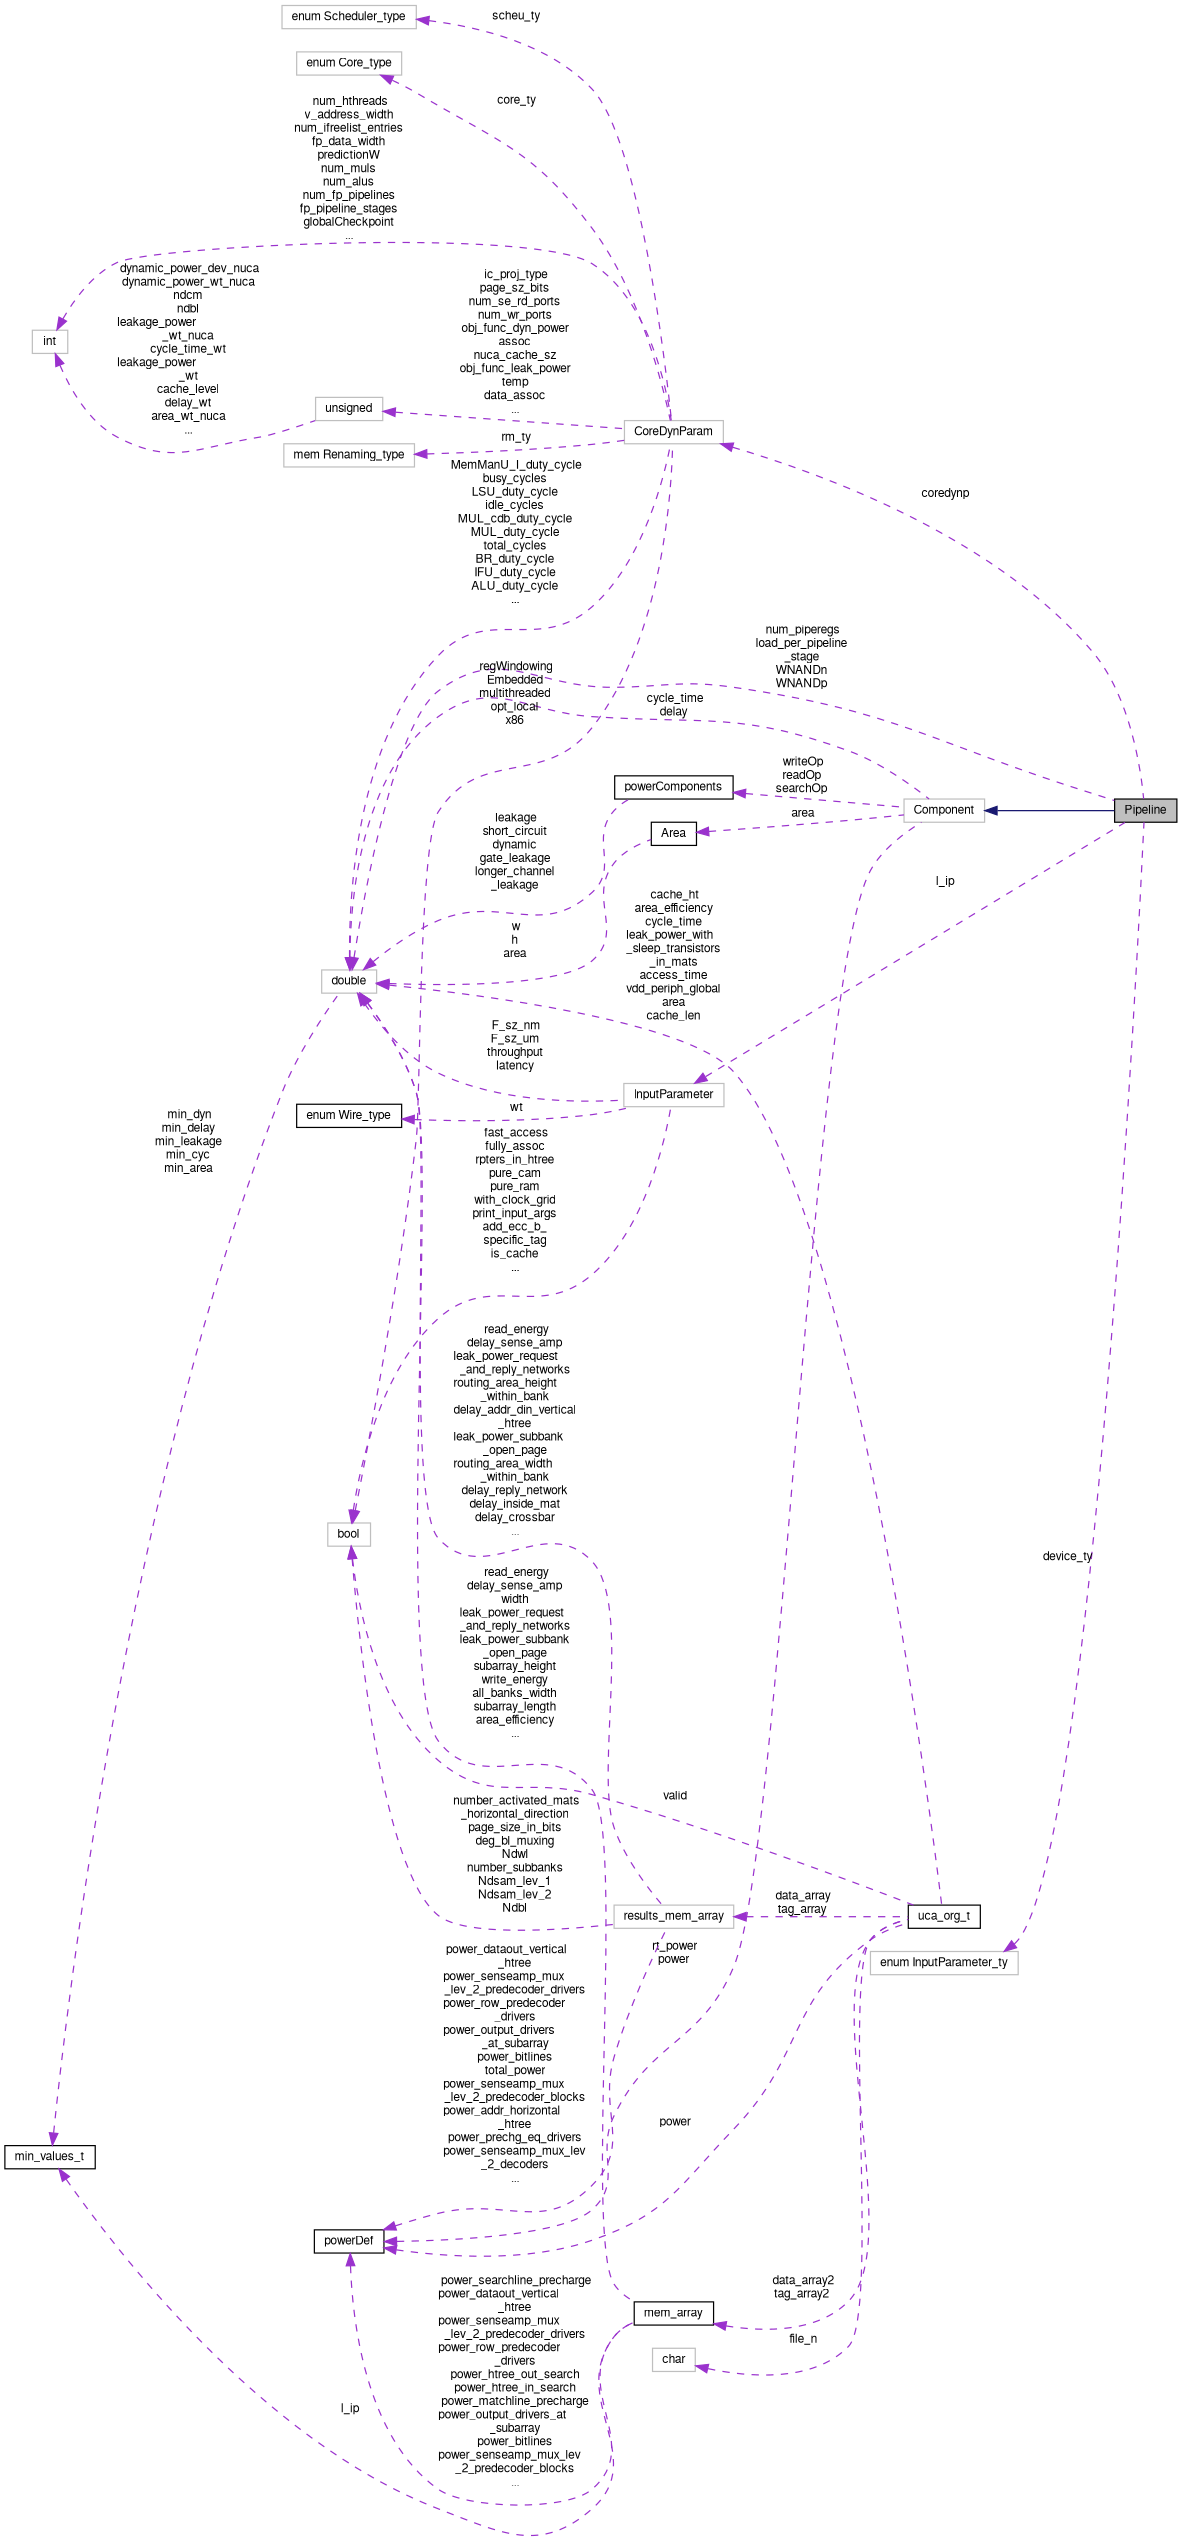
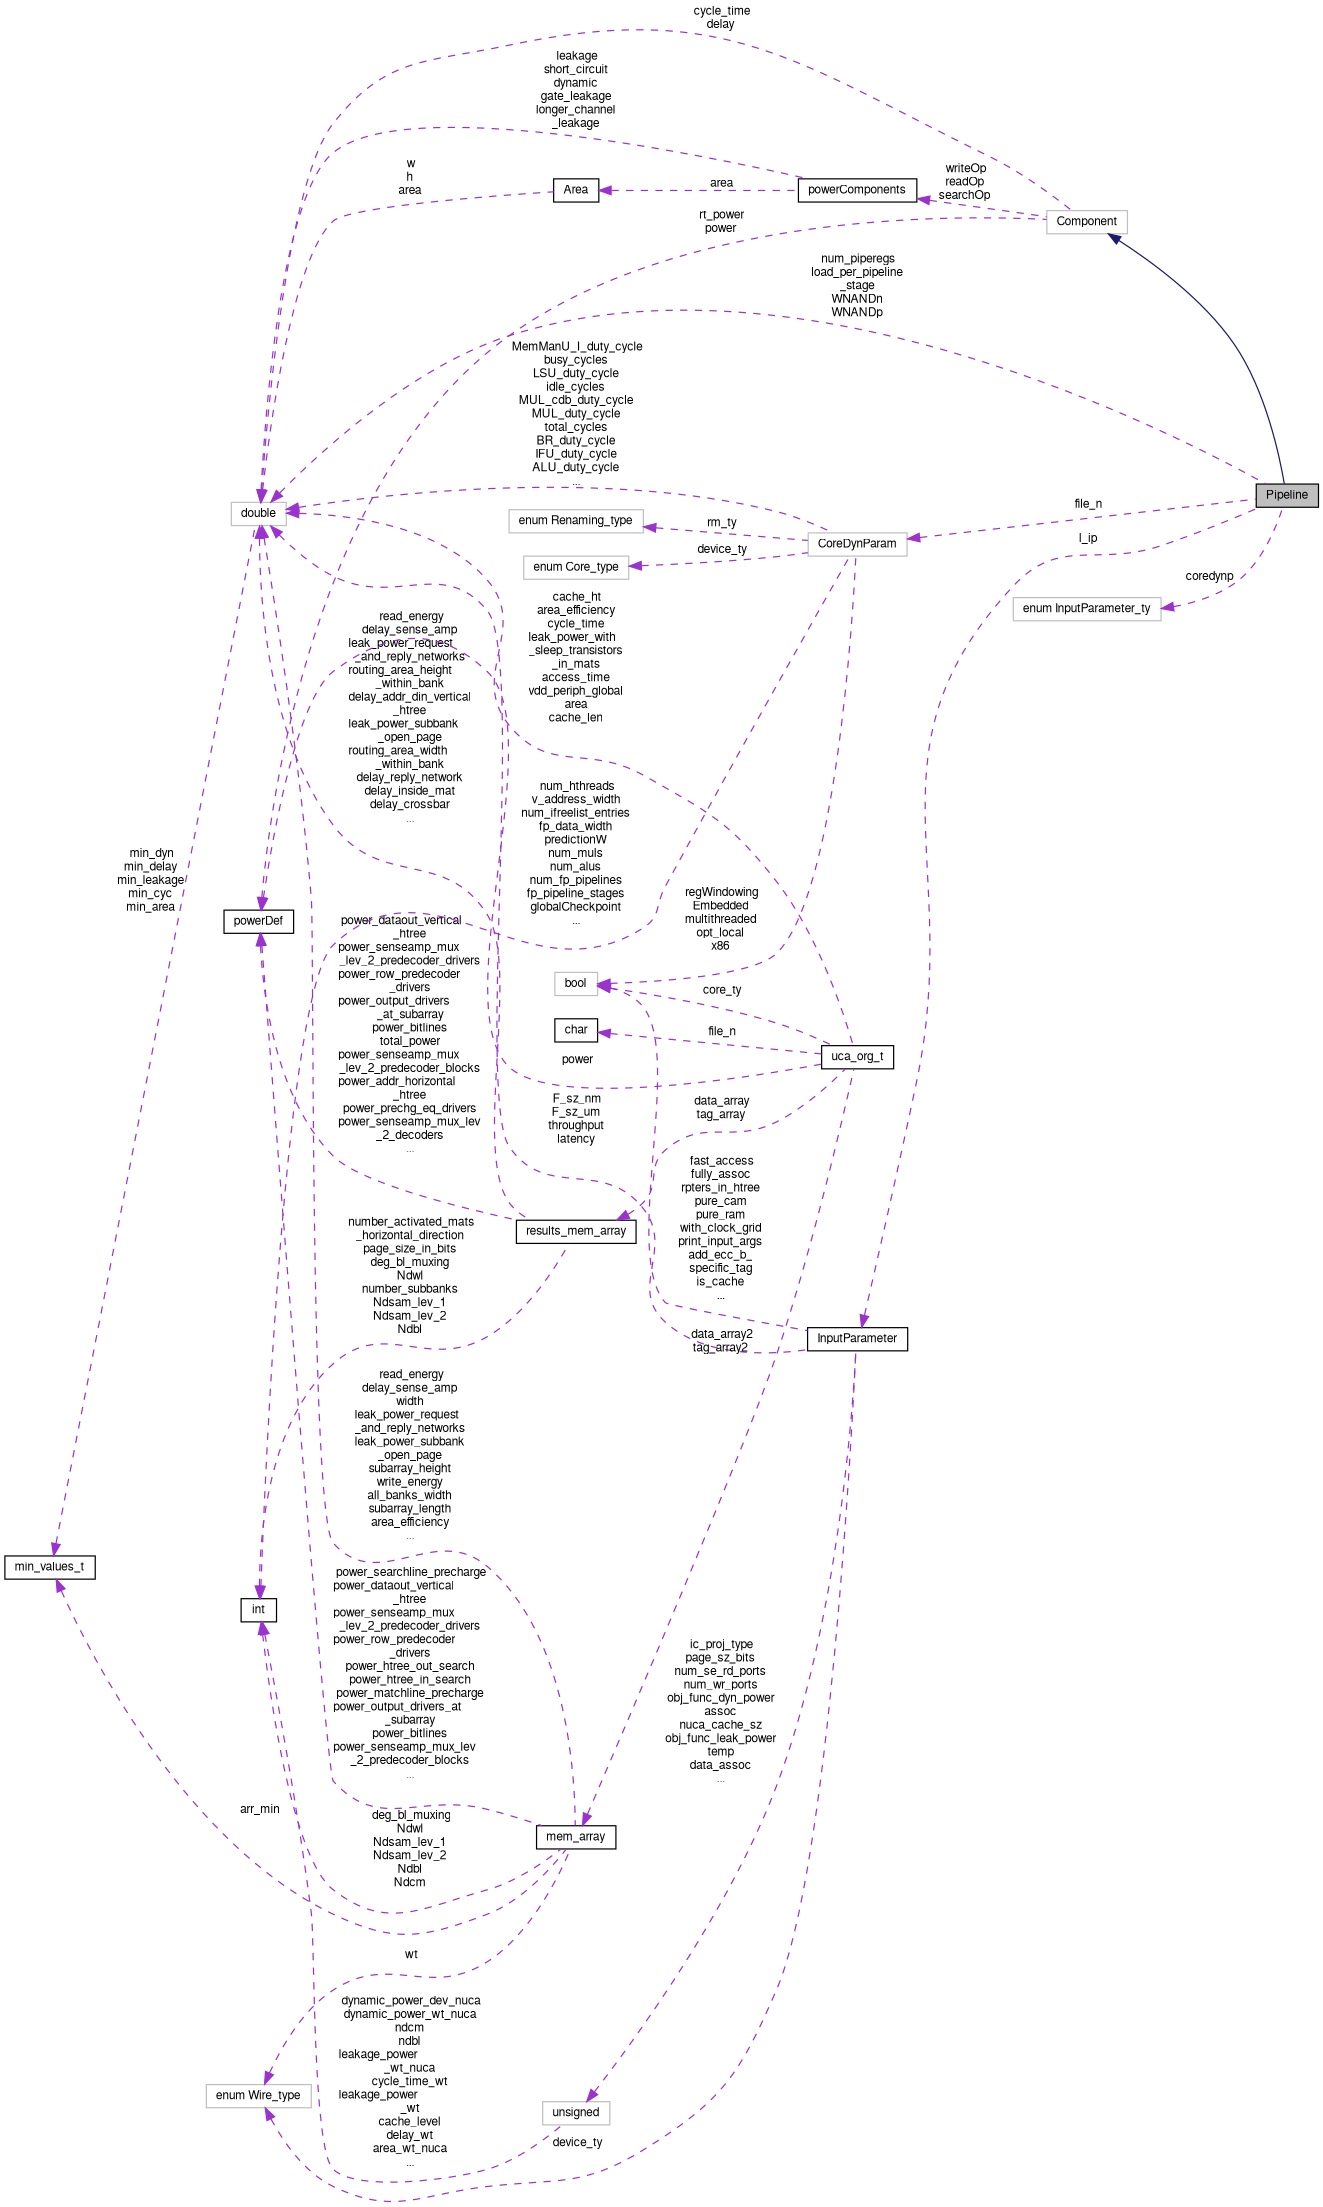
(349, 17) -> none
(515, 101) -> (721, 550)
(50, 342) -> (259, 1610)
(510, 421) -> (790, 1745)
(349, 455) -> (576, 521)
(944, 494) -> (1087, 505)
(806, 824) -> (705, 190)
(674, 1095) -> (858, 1339)
(515, 1108) -> (576, 2143)
(349, 1116) -> (259, 2096)
(1066, 1557) -> (1209, 577)
(674, 1797) -> (721, 991)
(396, 1830) -> (352, 1351)
none -> (326, 1881)
(674, 1917) -> (576, 1232)
none -> (428, 1977)
(674, 2360) -> (576, 1030)
(349, 2409) -> (259, 1810)
